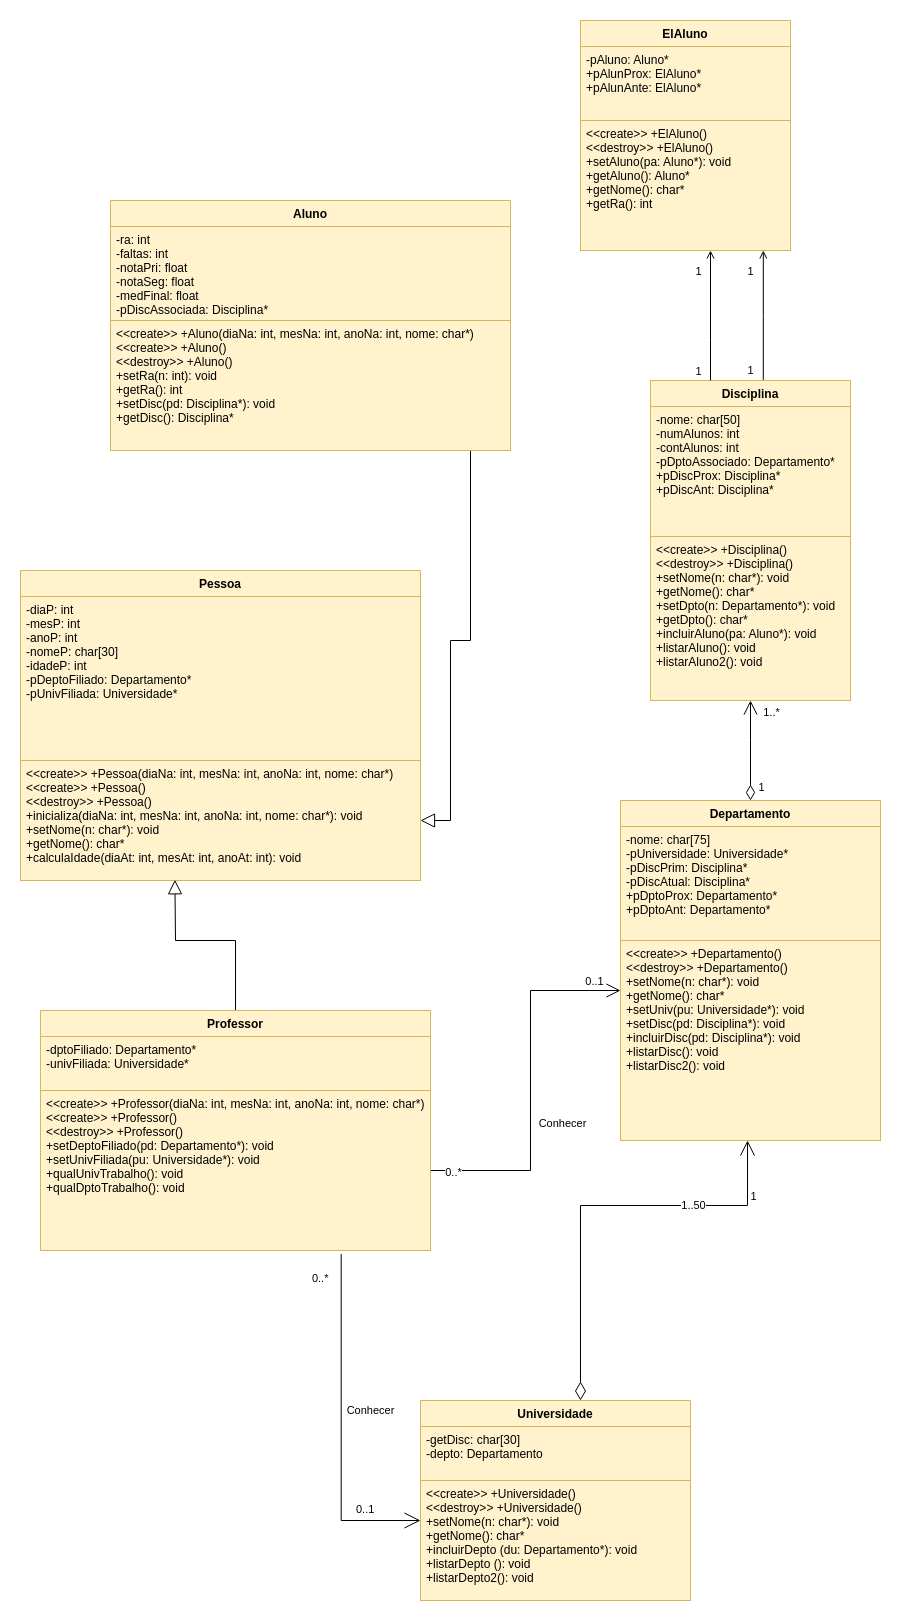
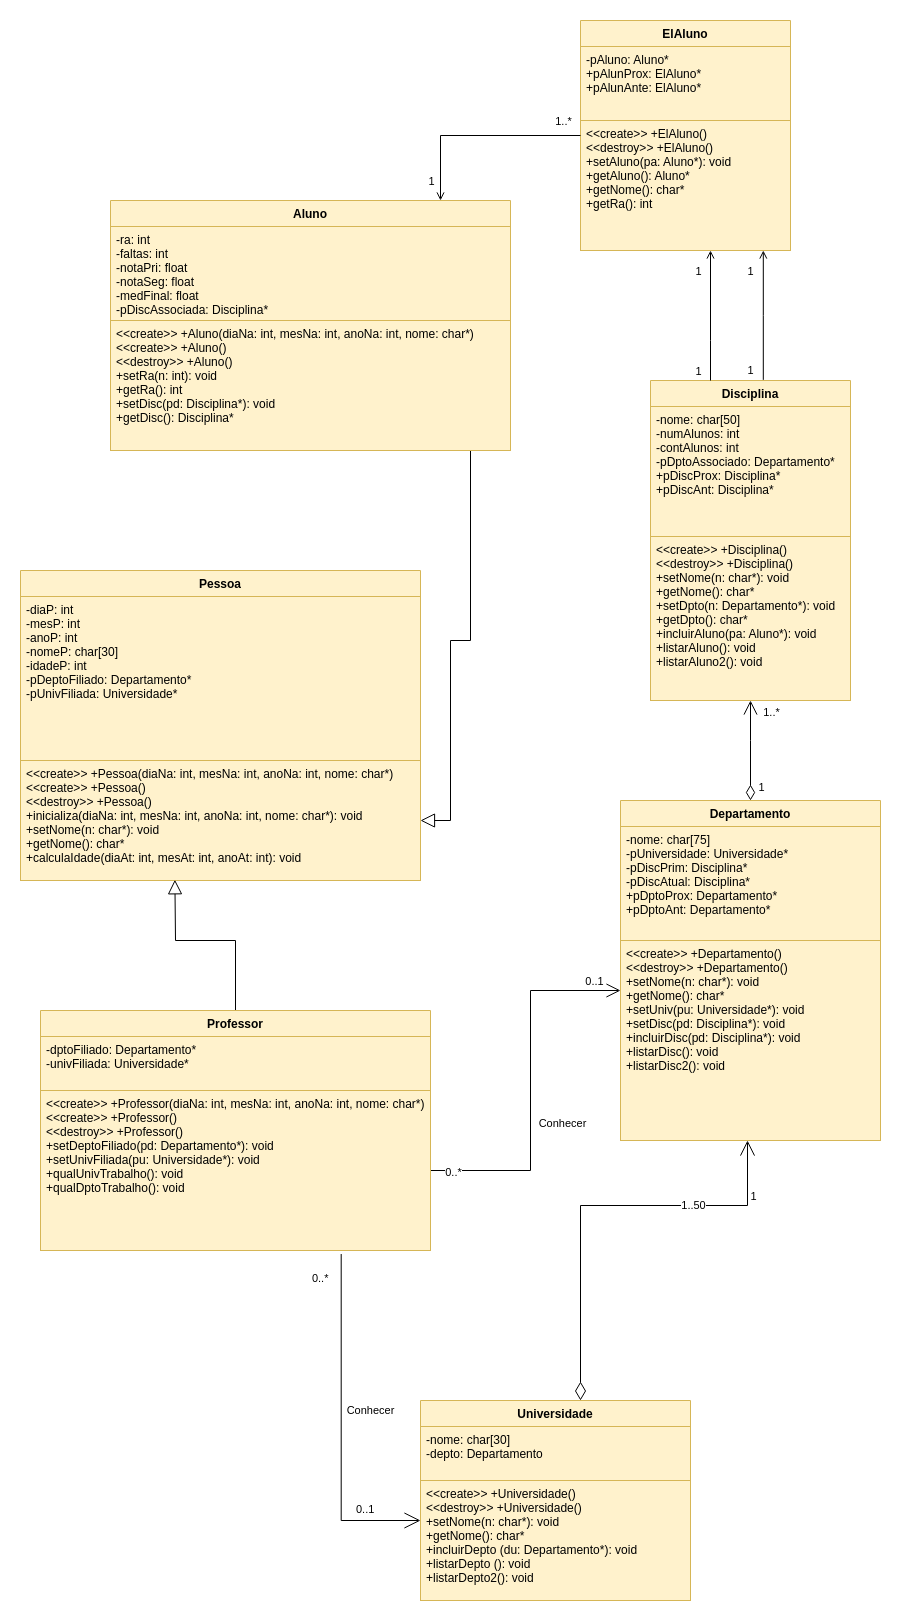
none -> (479, 136)
(482, 1440) -> (473, 1440)
